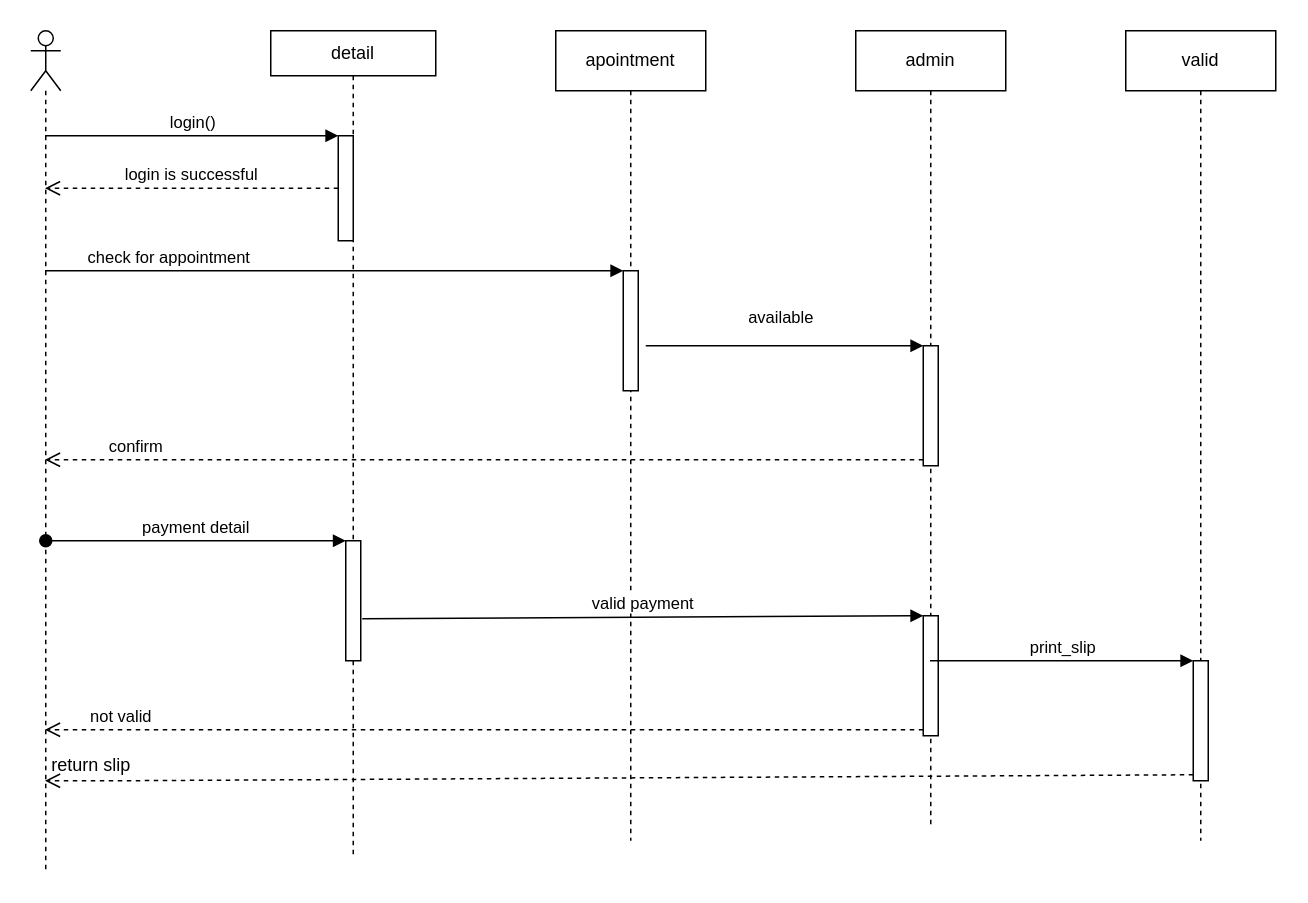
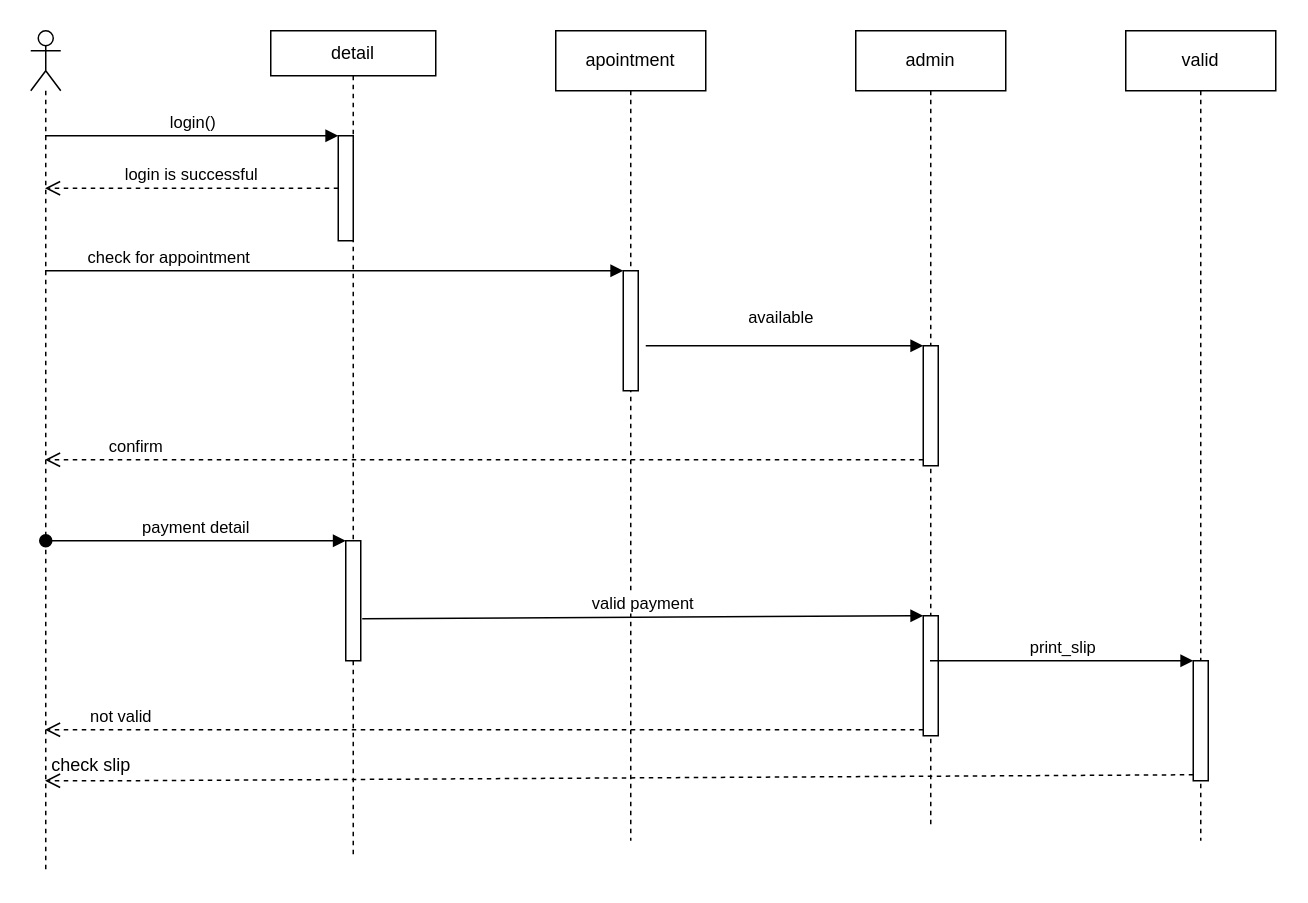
(92, 766) -> (92, 766)
